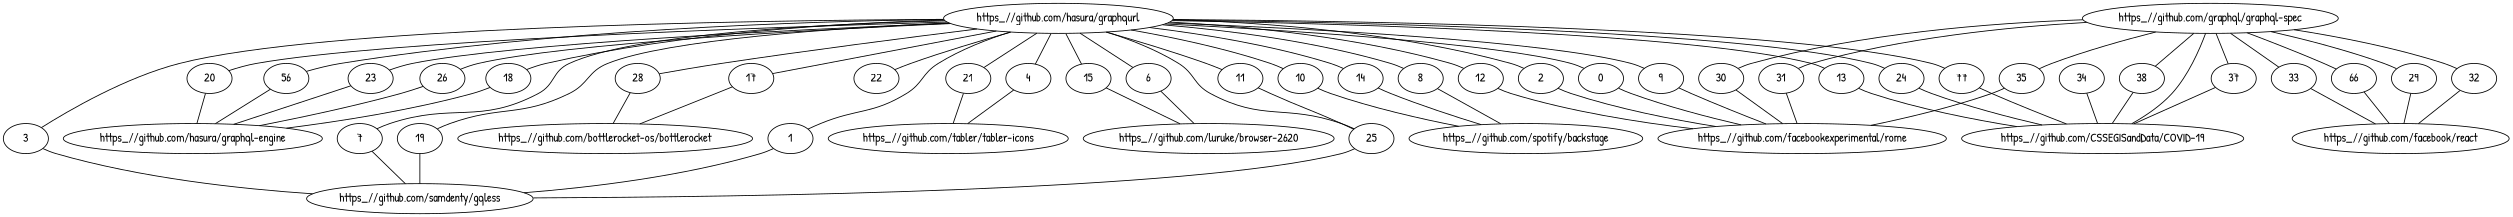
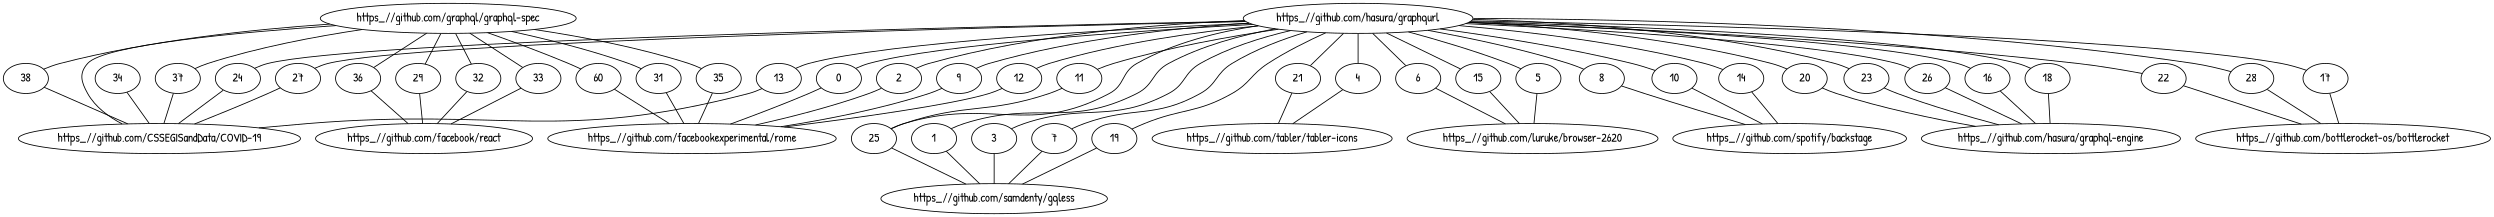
(286, 78) -> (1987, 78)
none -> (1538, 78)
(1721, 78) -> (598, 78)
(1962, 78) -> (298, 78)
(2354, 78) -> (358, 78)
none -> (2242, 105)
